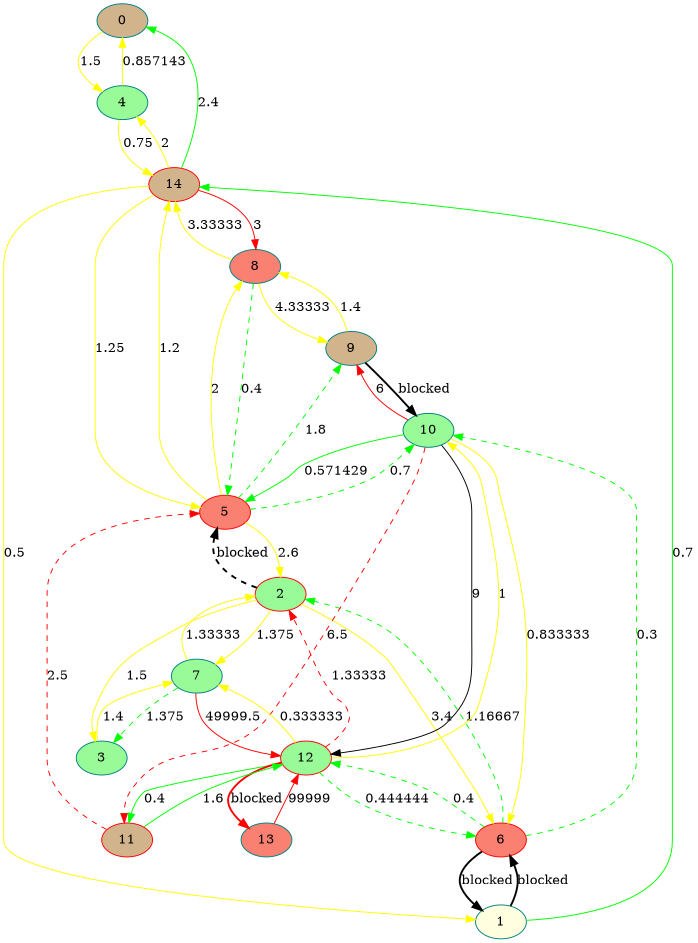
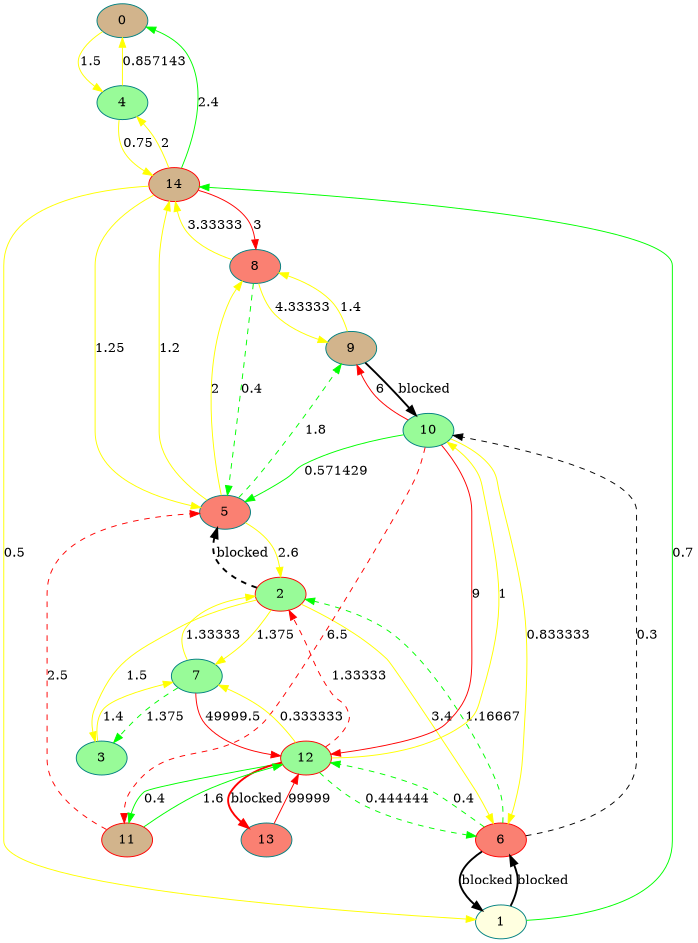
(334, 493) -> none
(225, 512) -> (225, 512)
(637, 610) -> (637, 610)
(472, 639) -> (472, 639)
